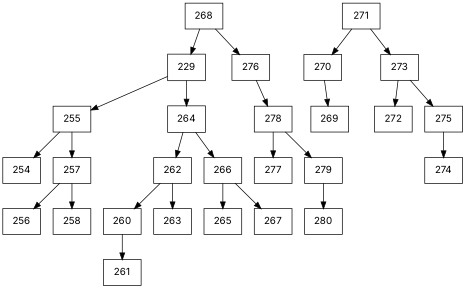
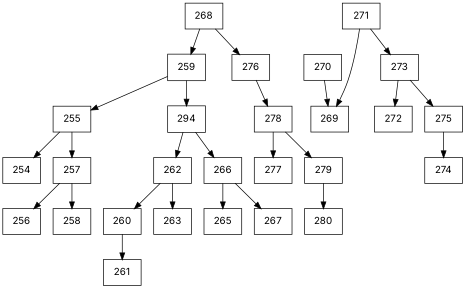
(344, 39) -> (352, 65)
(187, 67) -> (187, 67)
(187, 119) -> (187, 119)
